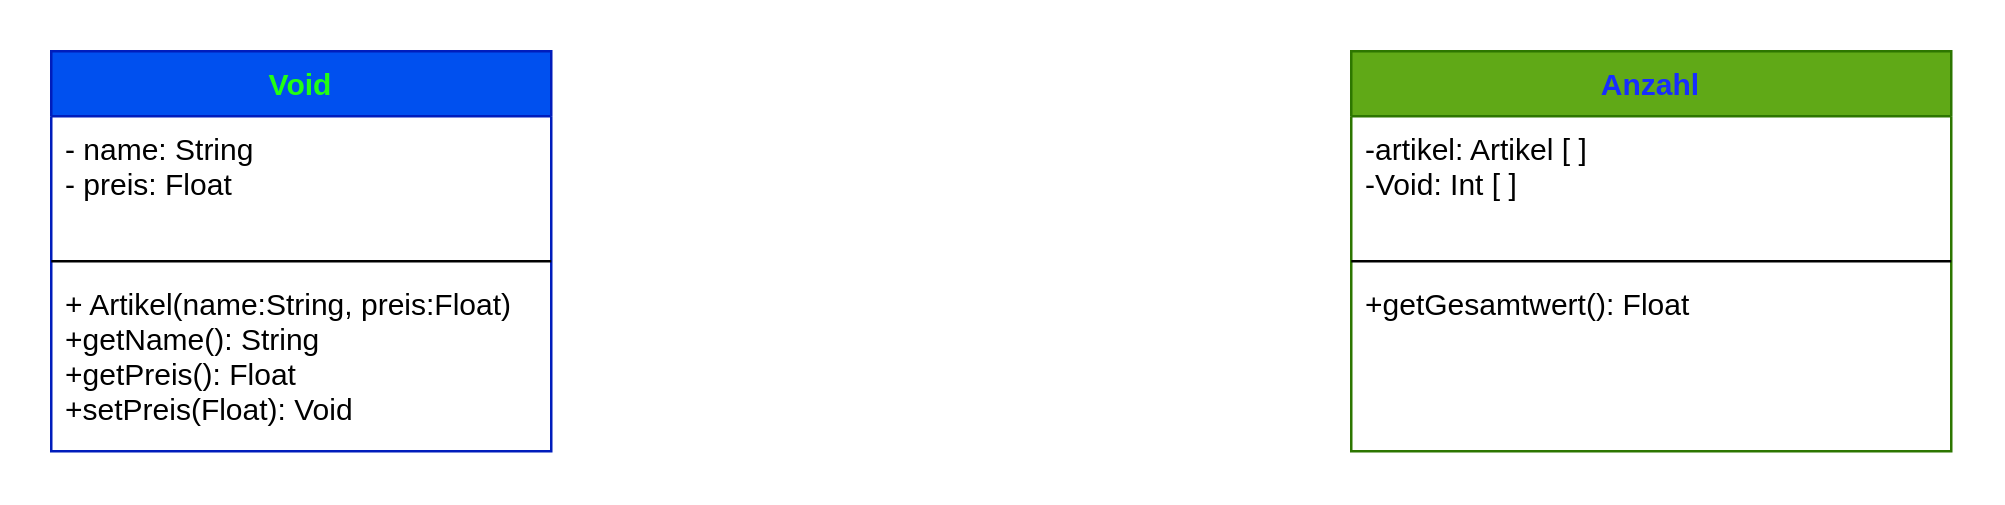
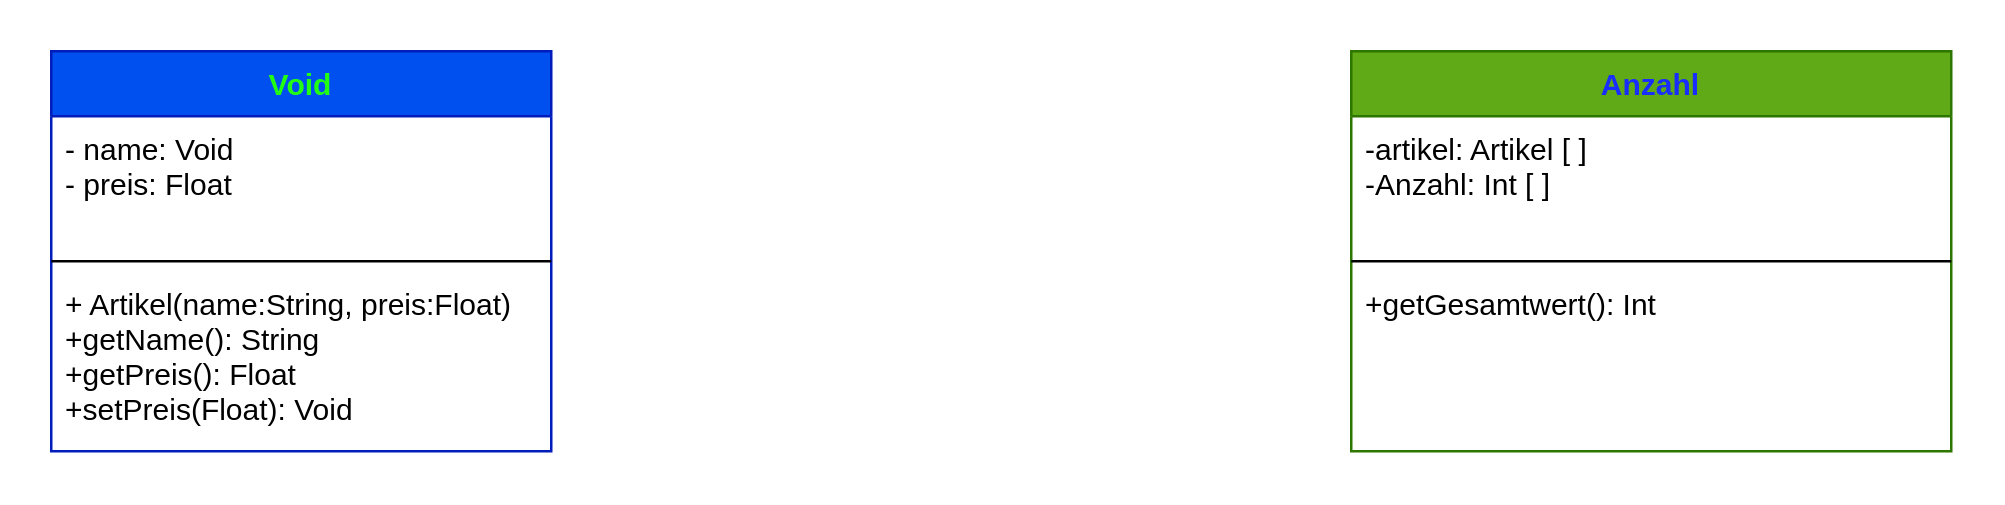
(167, 150) -> (150, 150)
(1510, 150) -> (1510, 150)
(1547, 305) -> (1534, 305)
